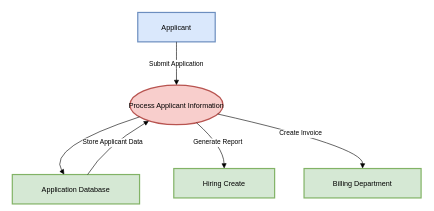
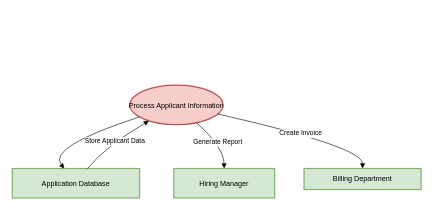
(176, 27) -> none
(176, 62) -> none
(224, 183) -> (224, 183)
(362, 183) -> (362, 179)
(76, 189) -> (76, 183)
